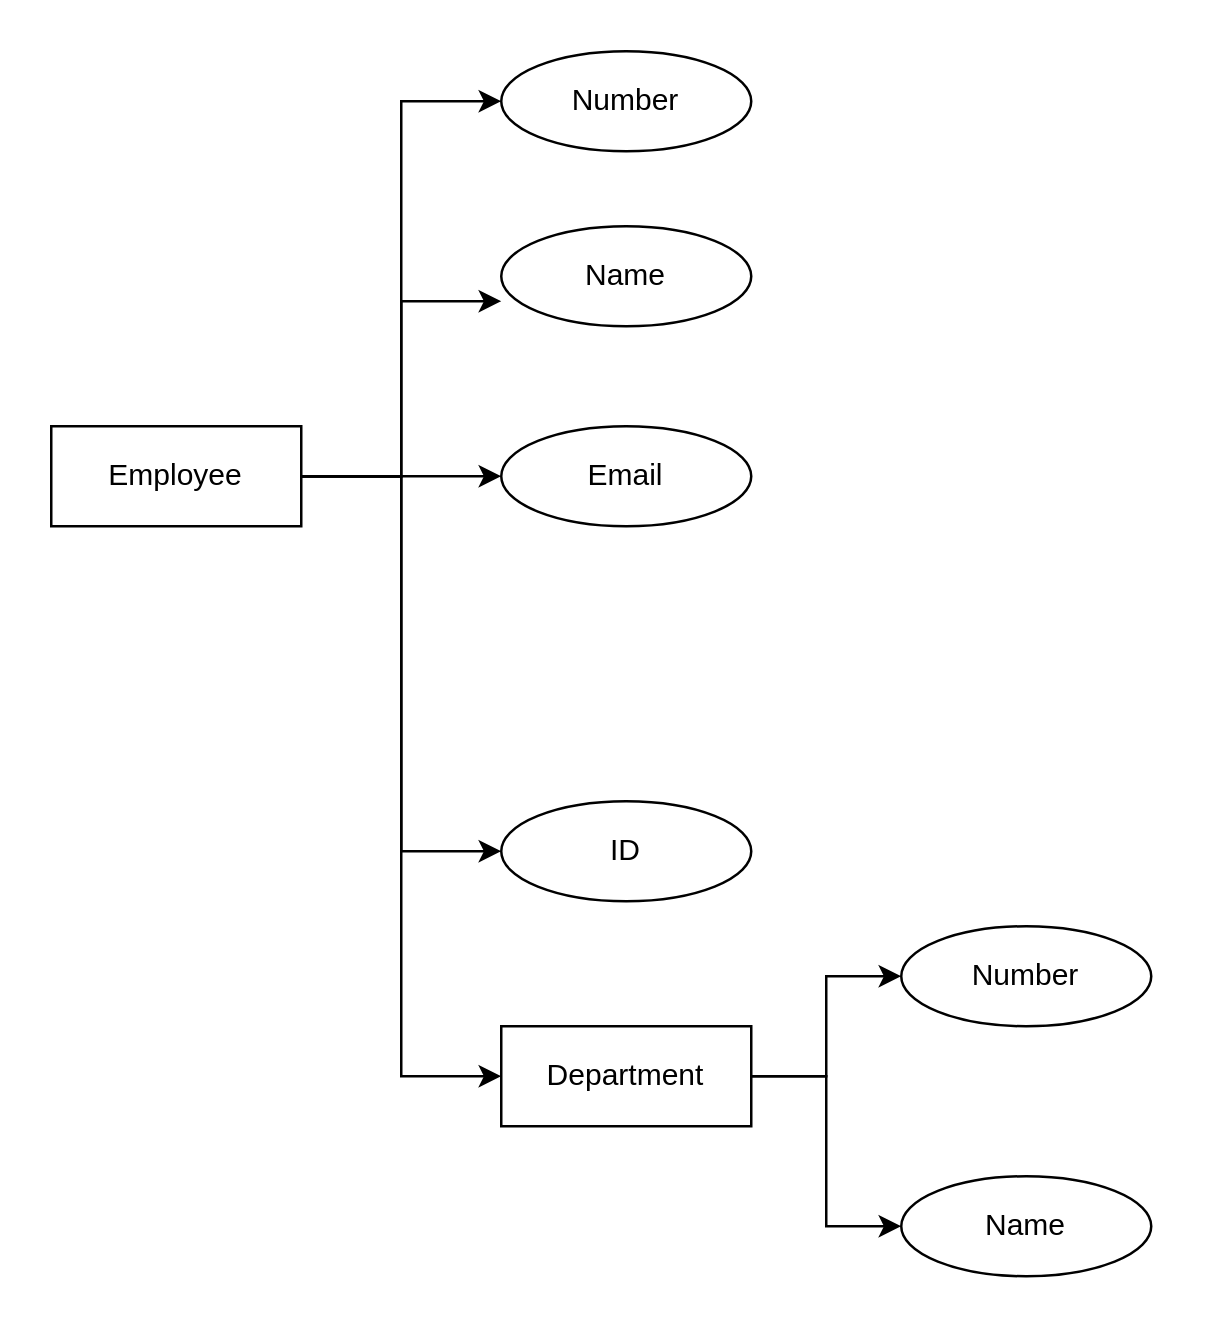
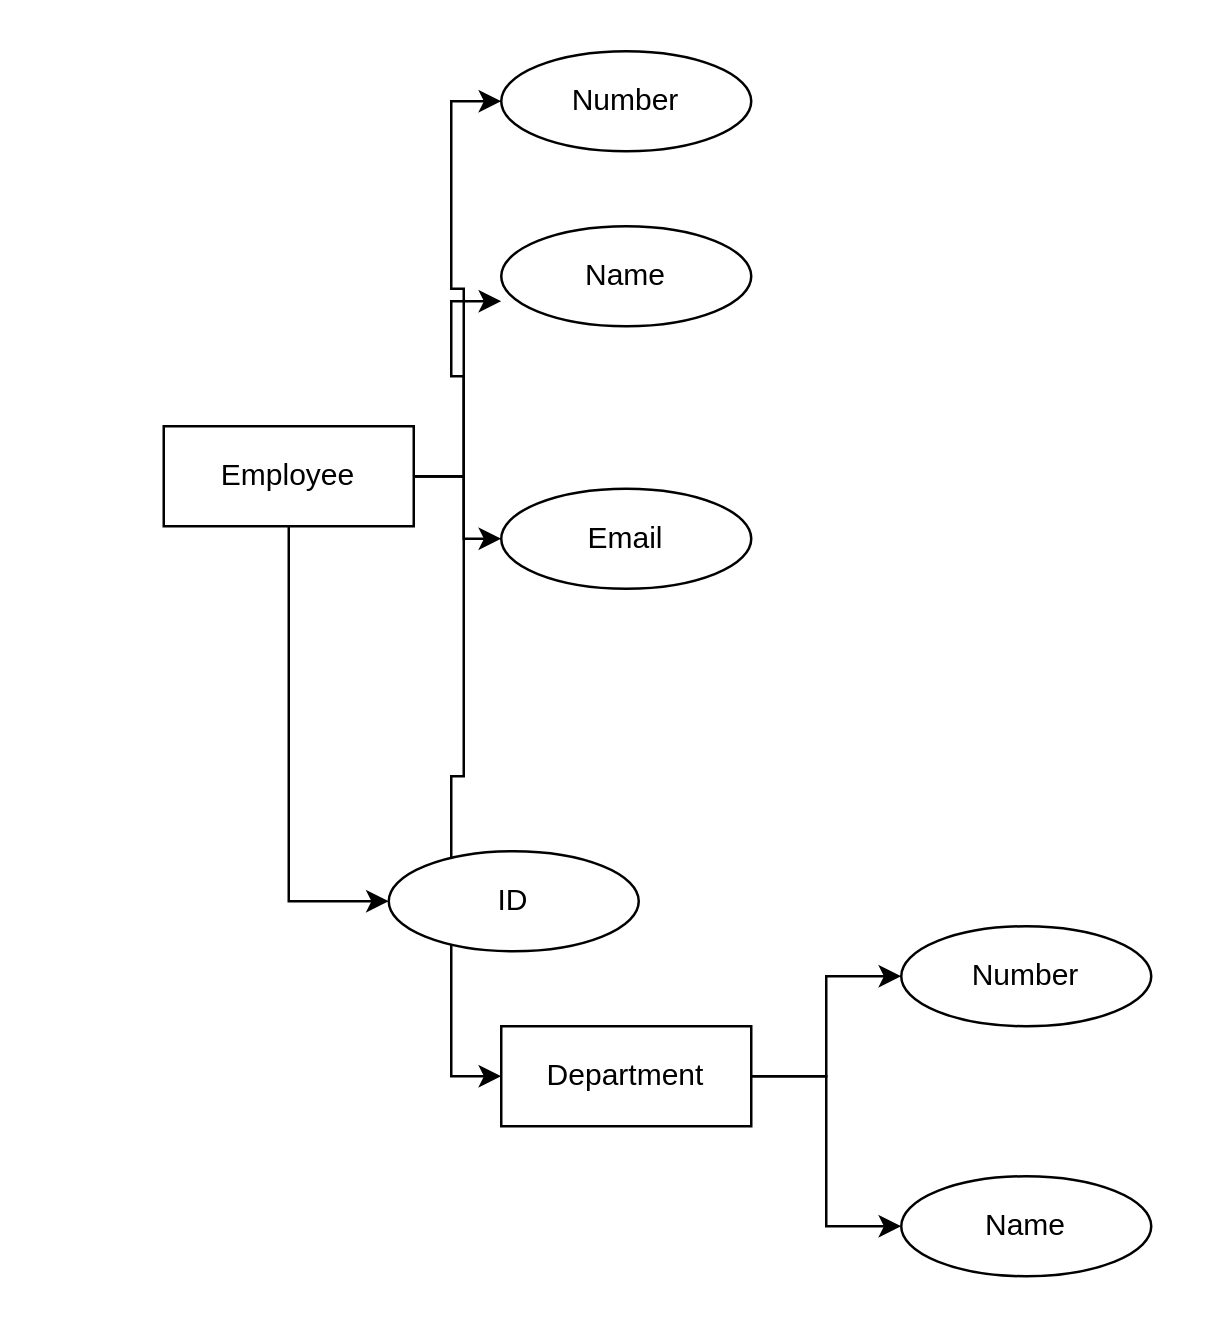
(176, 476) -> (289, 476)
(626, 476) -> (626, 539)
(626, 851) -> (514, 901)
